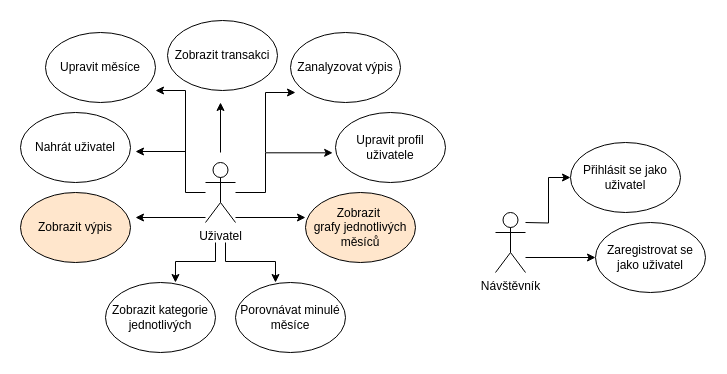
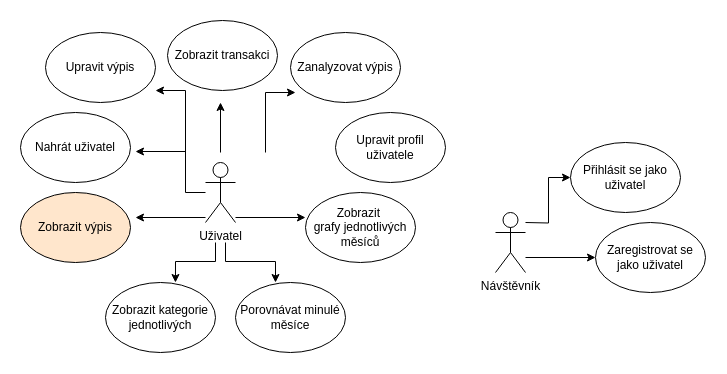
(101, 68) -> (101, 68)
(266, 158) -> none
(361, 228) -> (361, 228)
